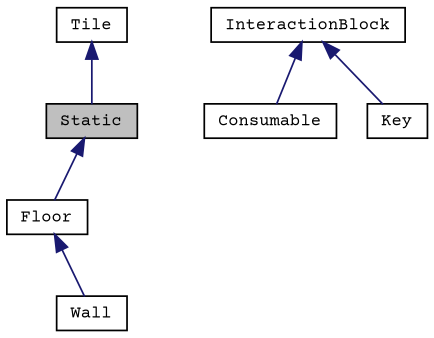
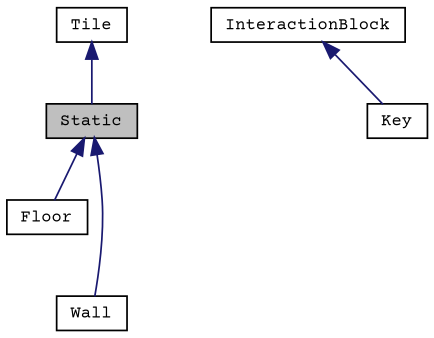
(270, 121) -> none
(73, 273) -> (102, 226)
